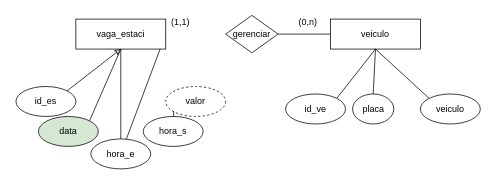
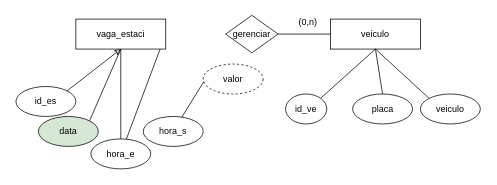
(180, 23) -> none
(195, 102) -> (233, 79)
(315, 109) -> (306, 109)
(373, 109) -> (383, 109)
